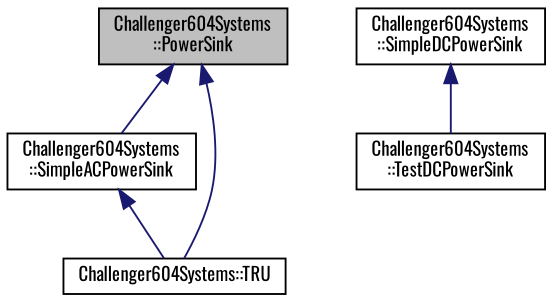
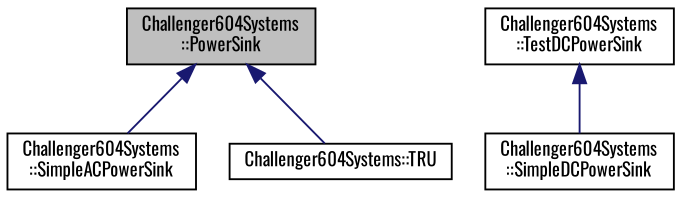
(451, 109) -> (580, 109)
(147, 232) -> none
